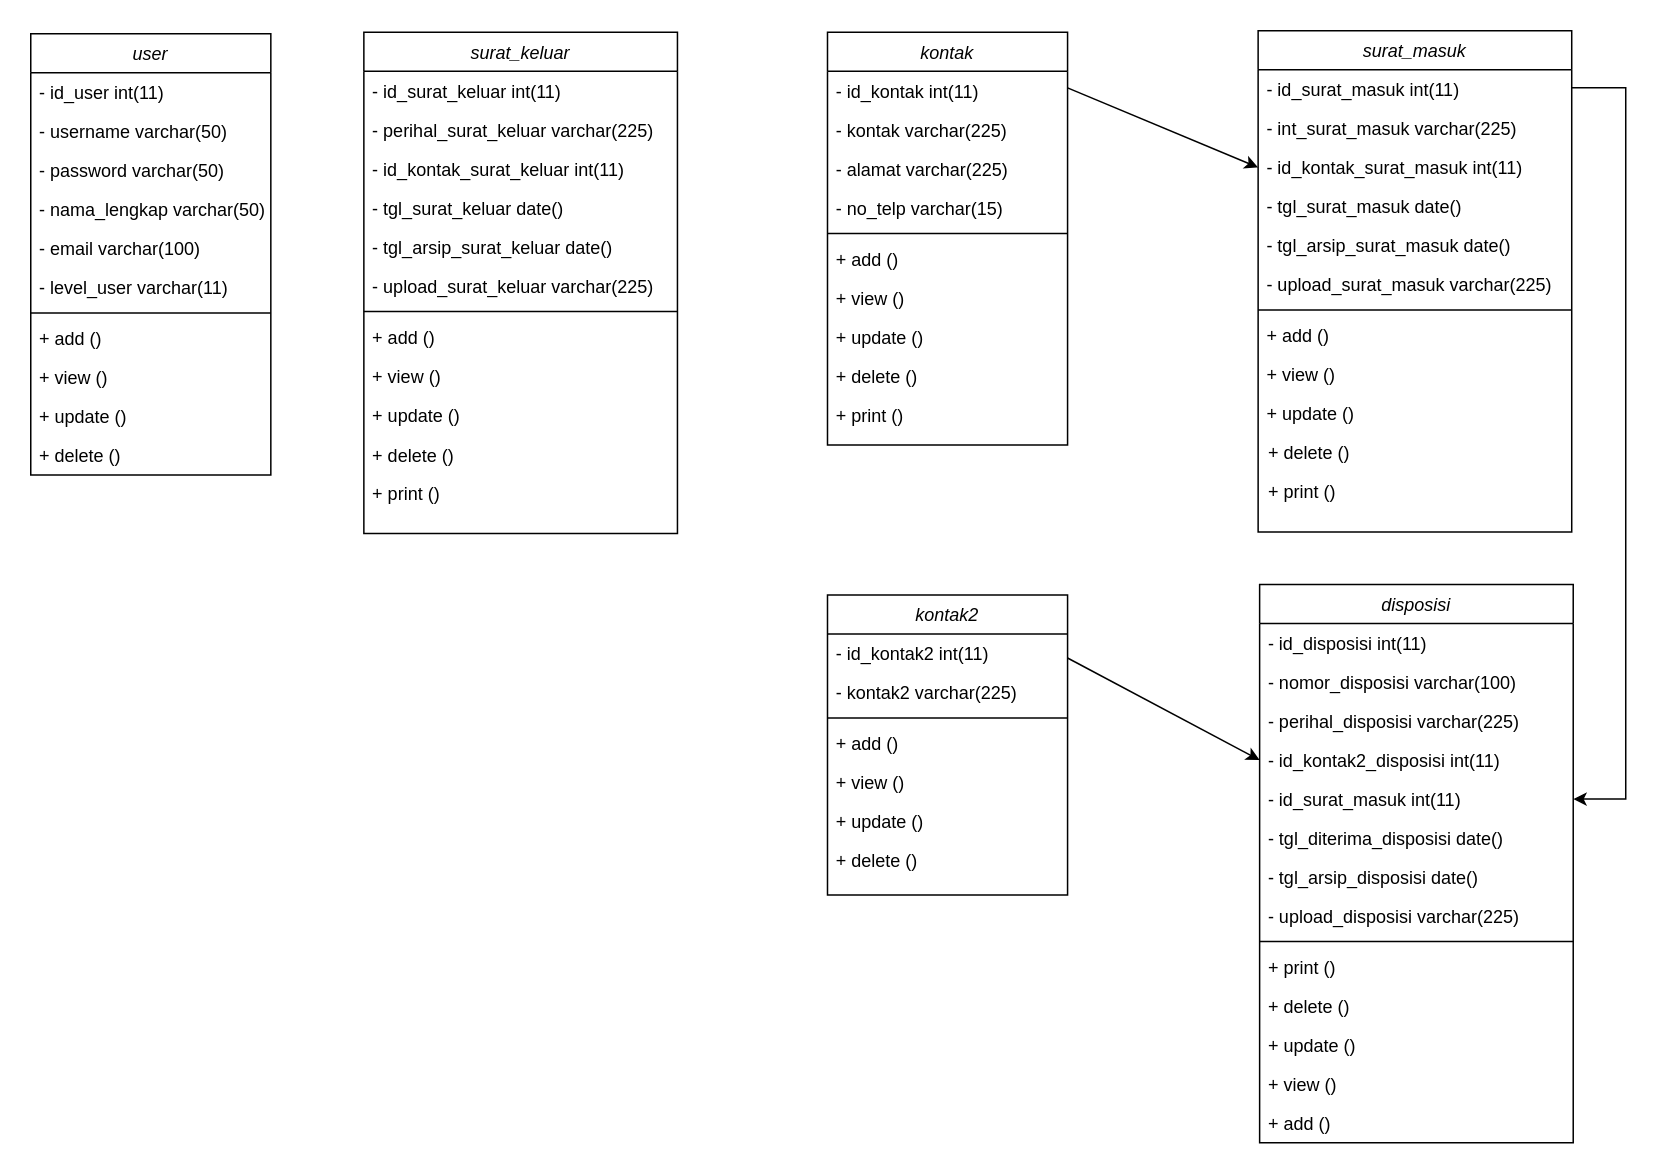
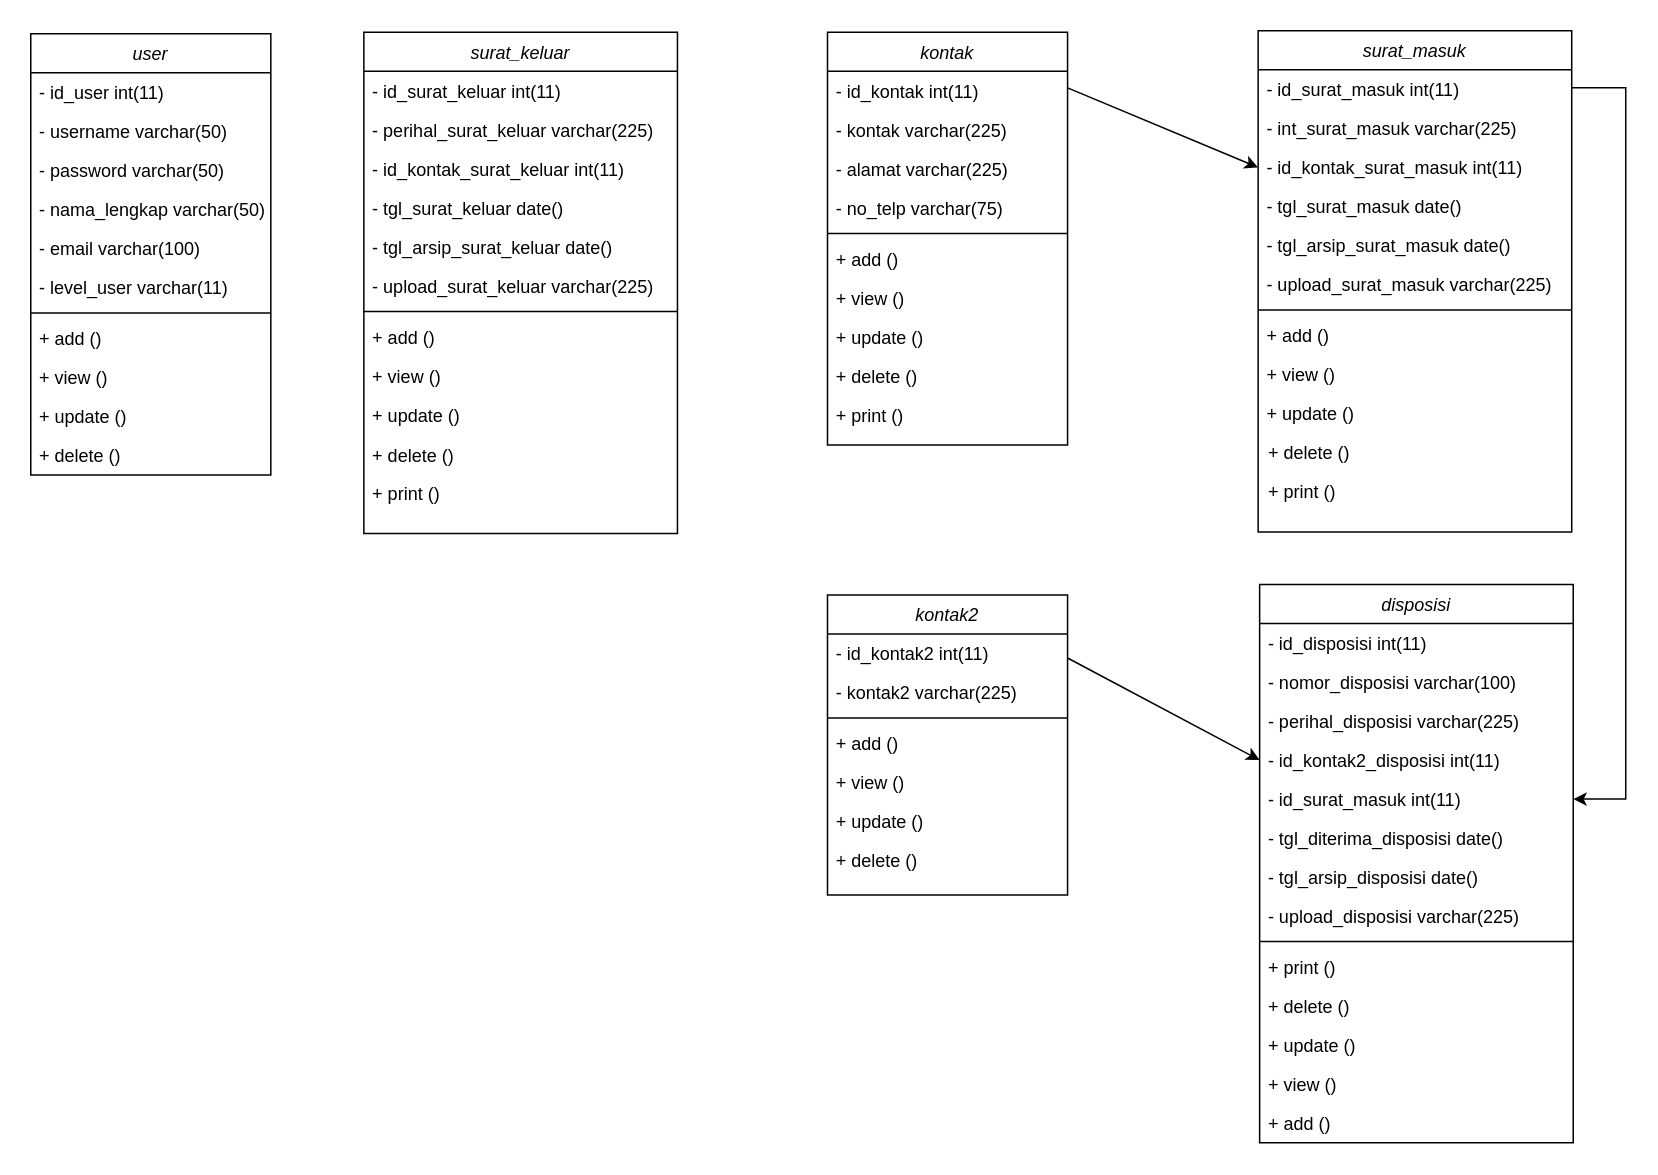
(934, 209) -> (934, 209)
